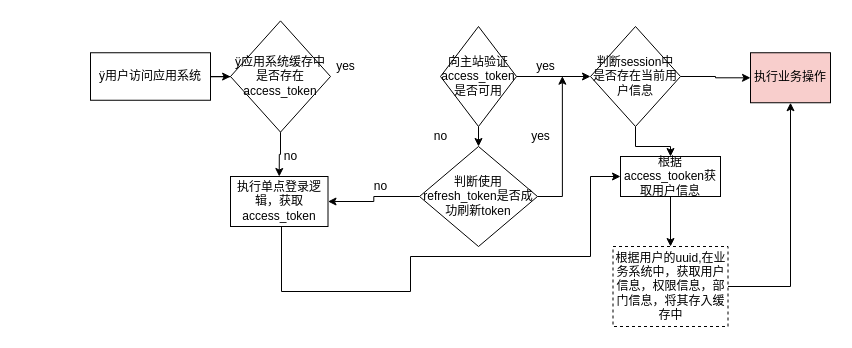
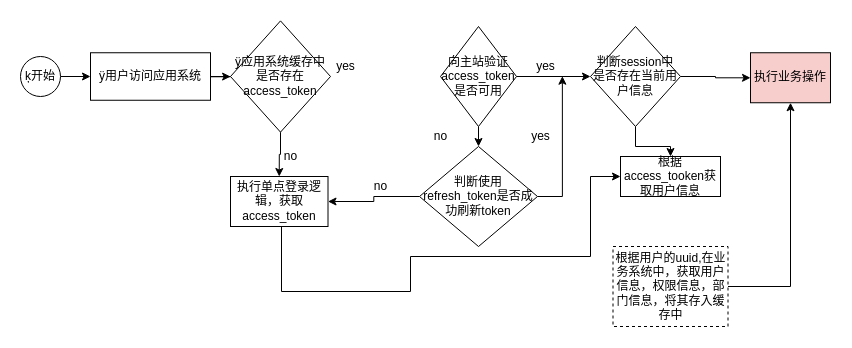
none -> (41, 77)
none -> (72, 77)
(671, 218) -> none
